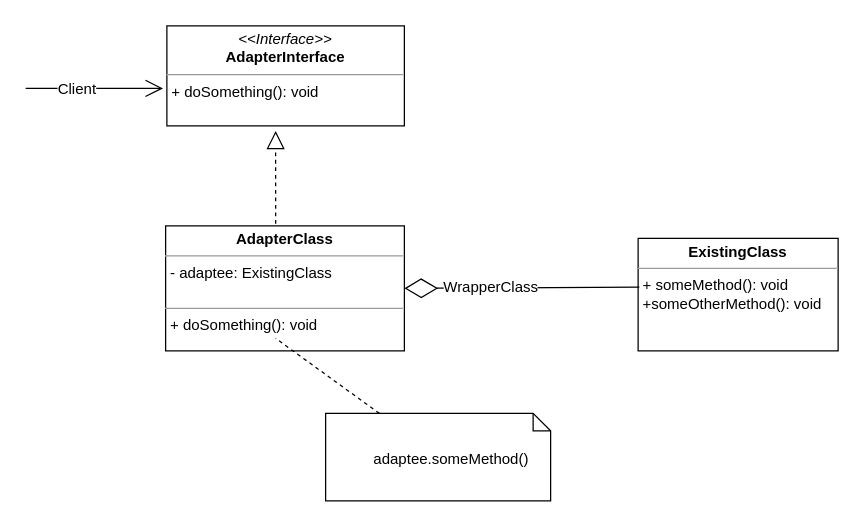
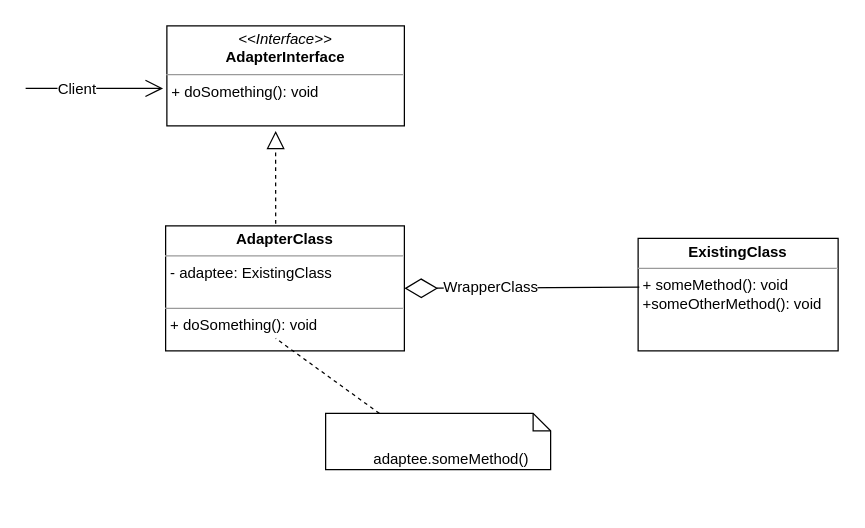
(438, 457) -> (438, 441)
